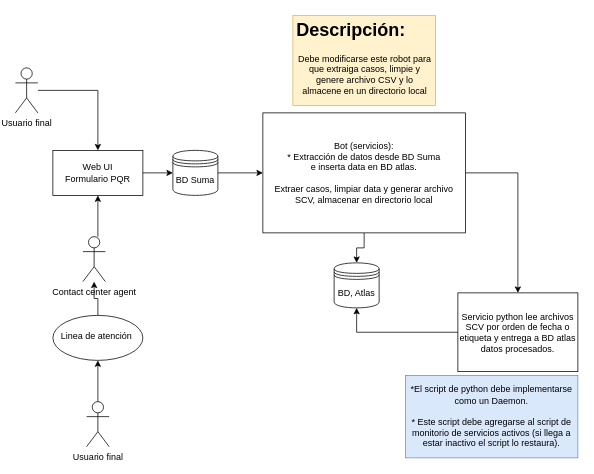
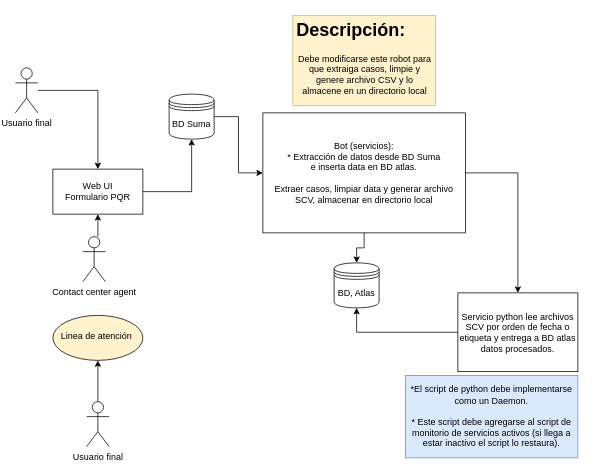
(98, 173) -> (98, 192)
(195, 173) -> (192, 117)
(94, 296) -> none
(98, 338) -> (98, 338)
